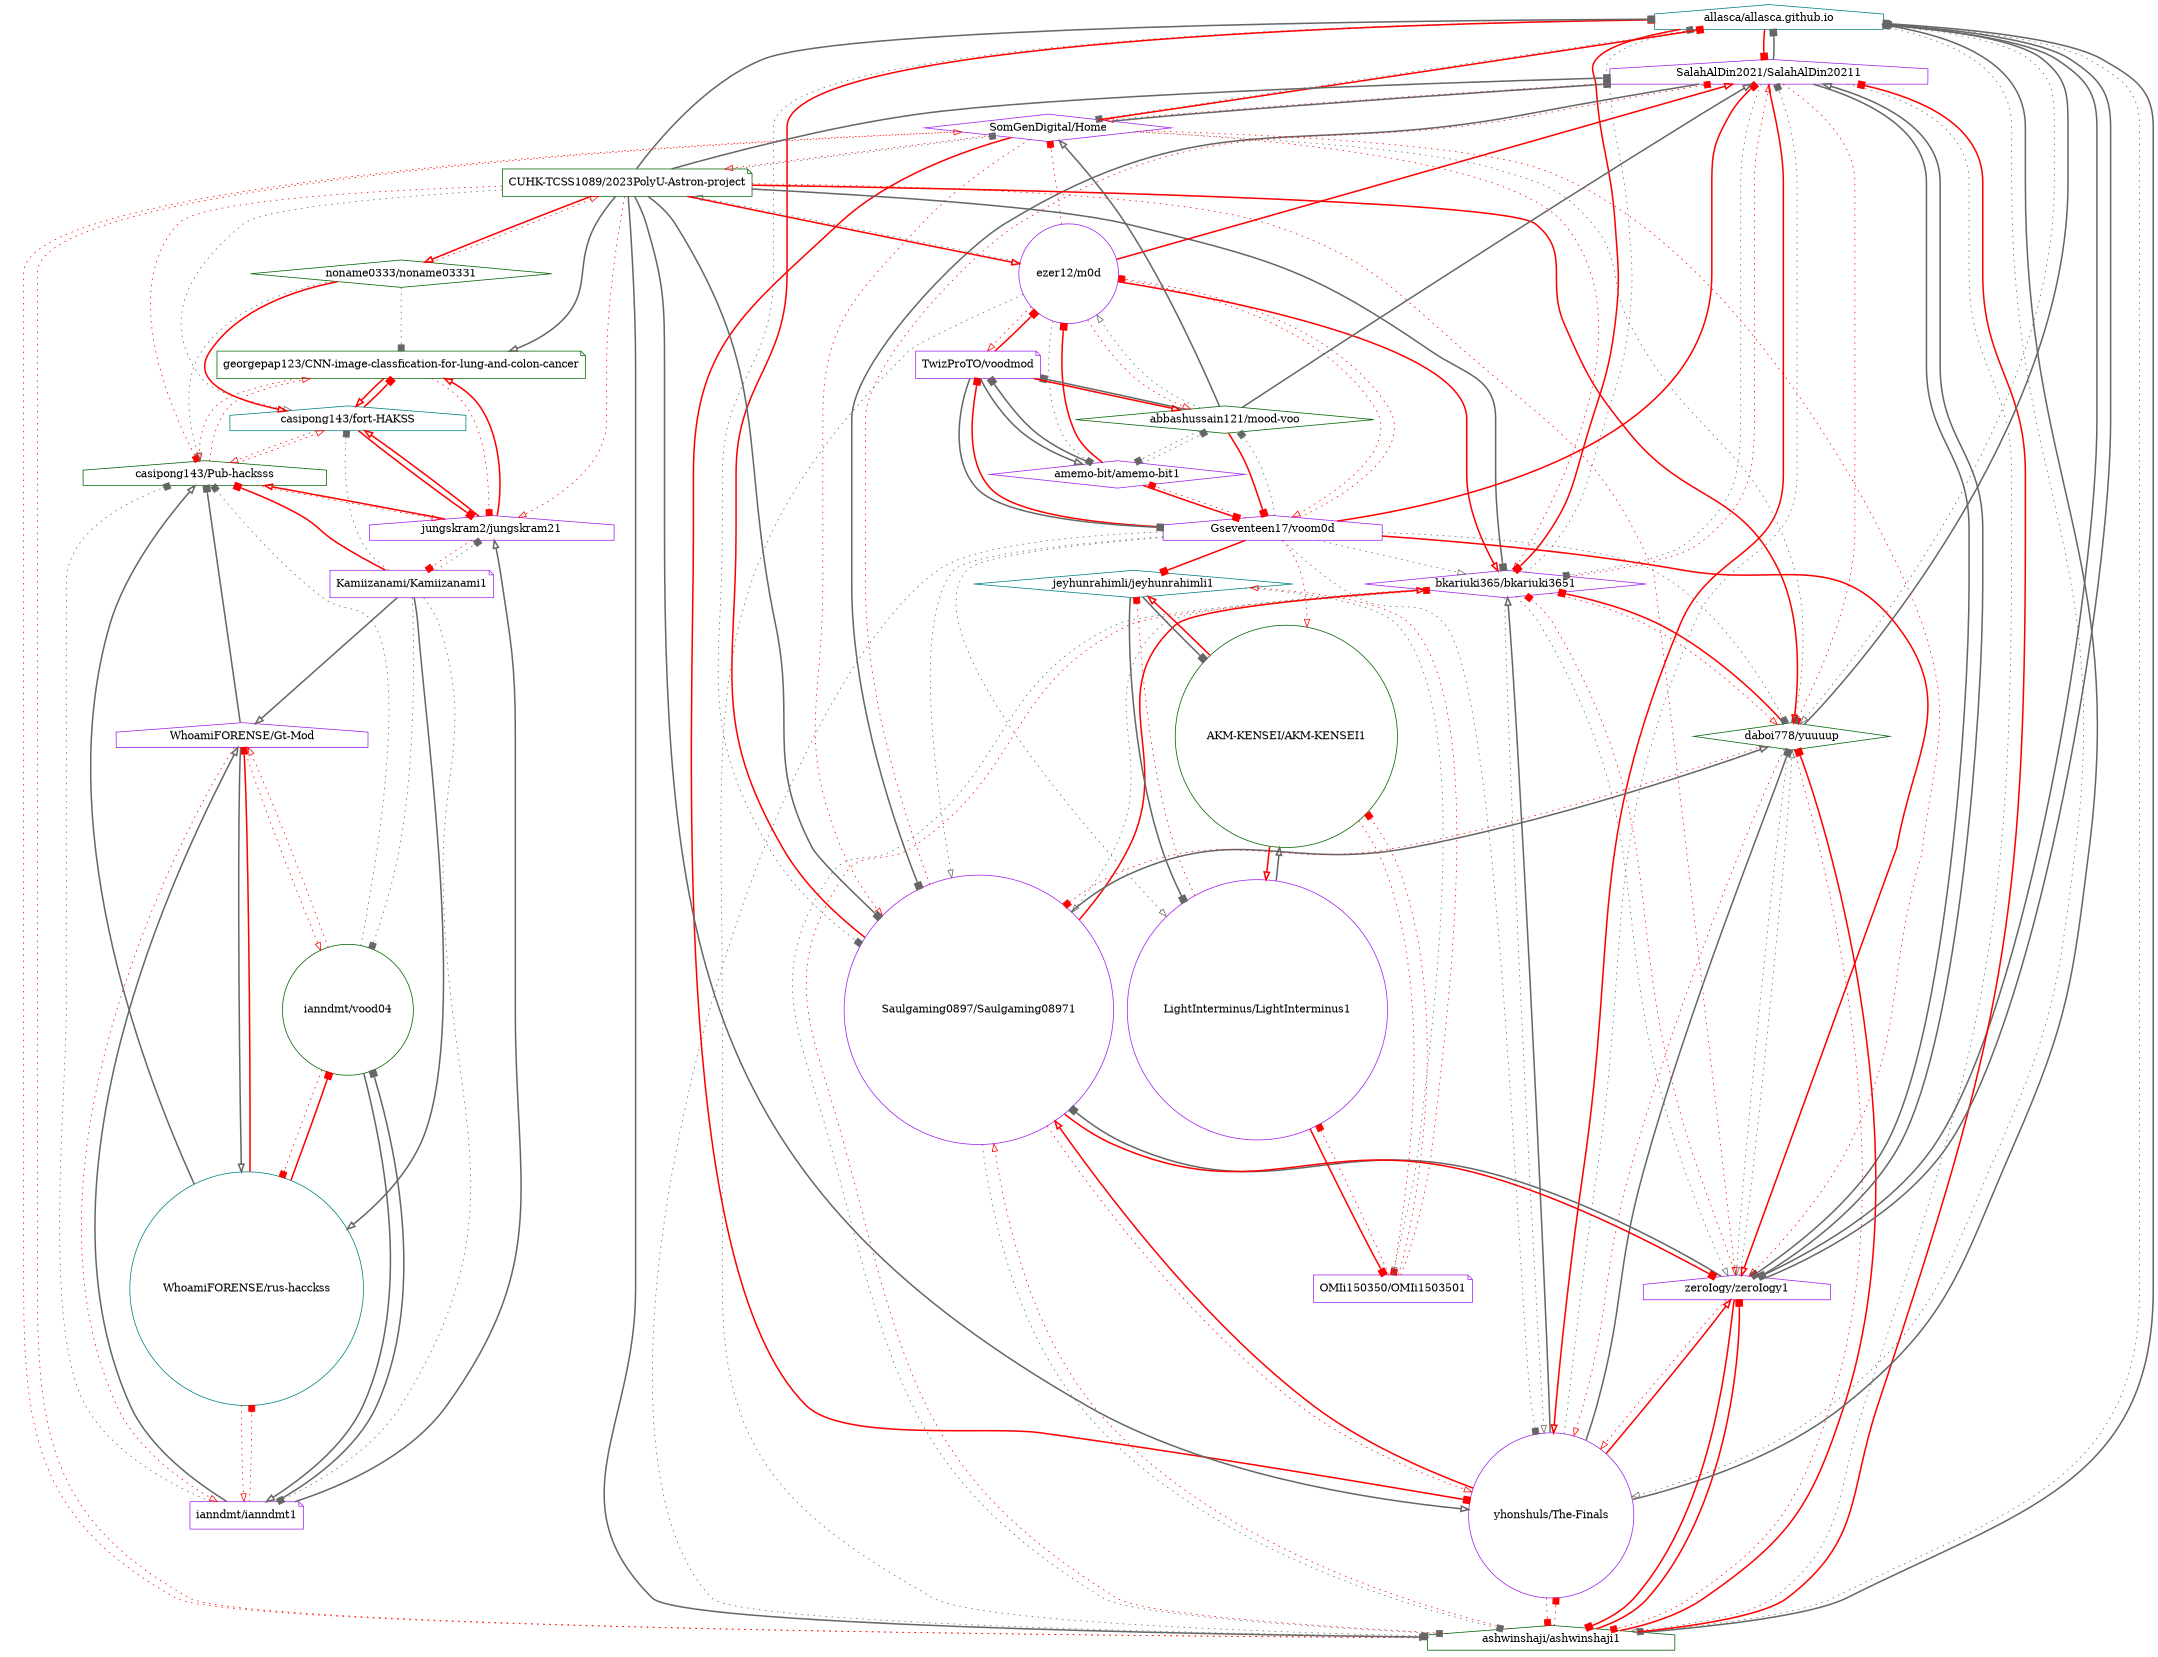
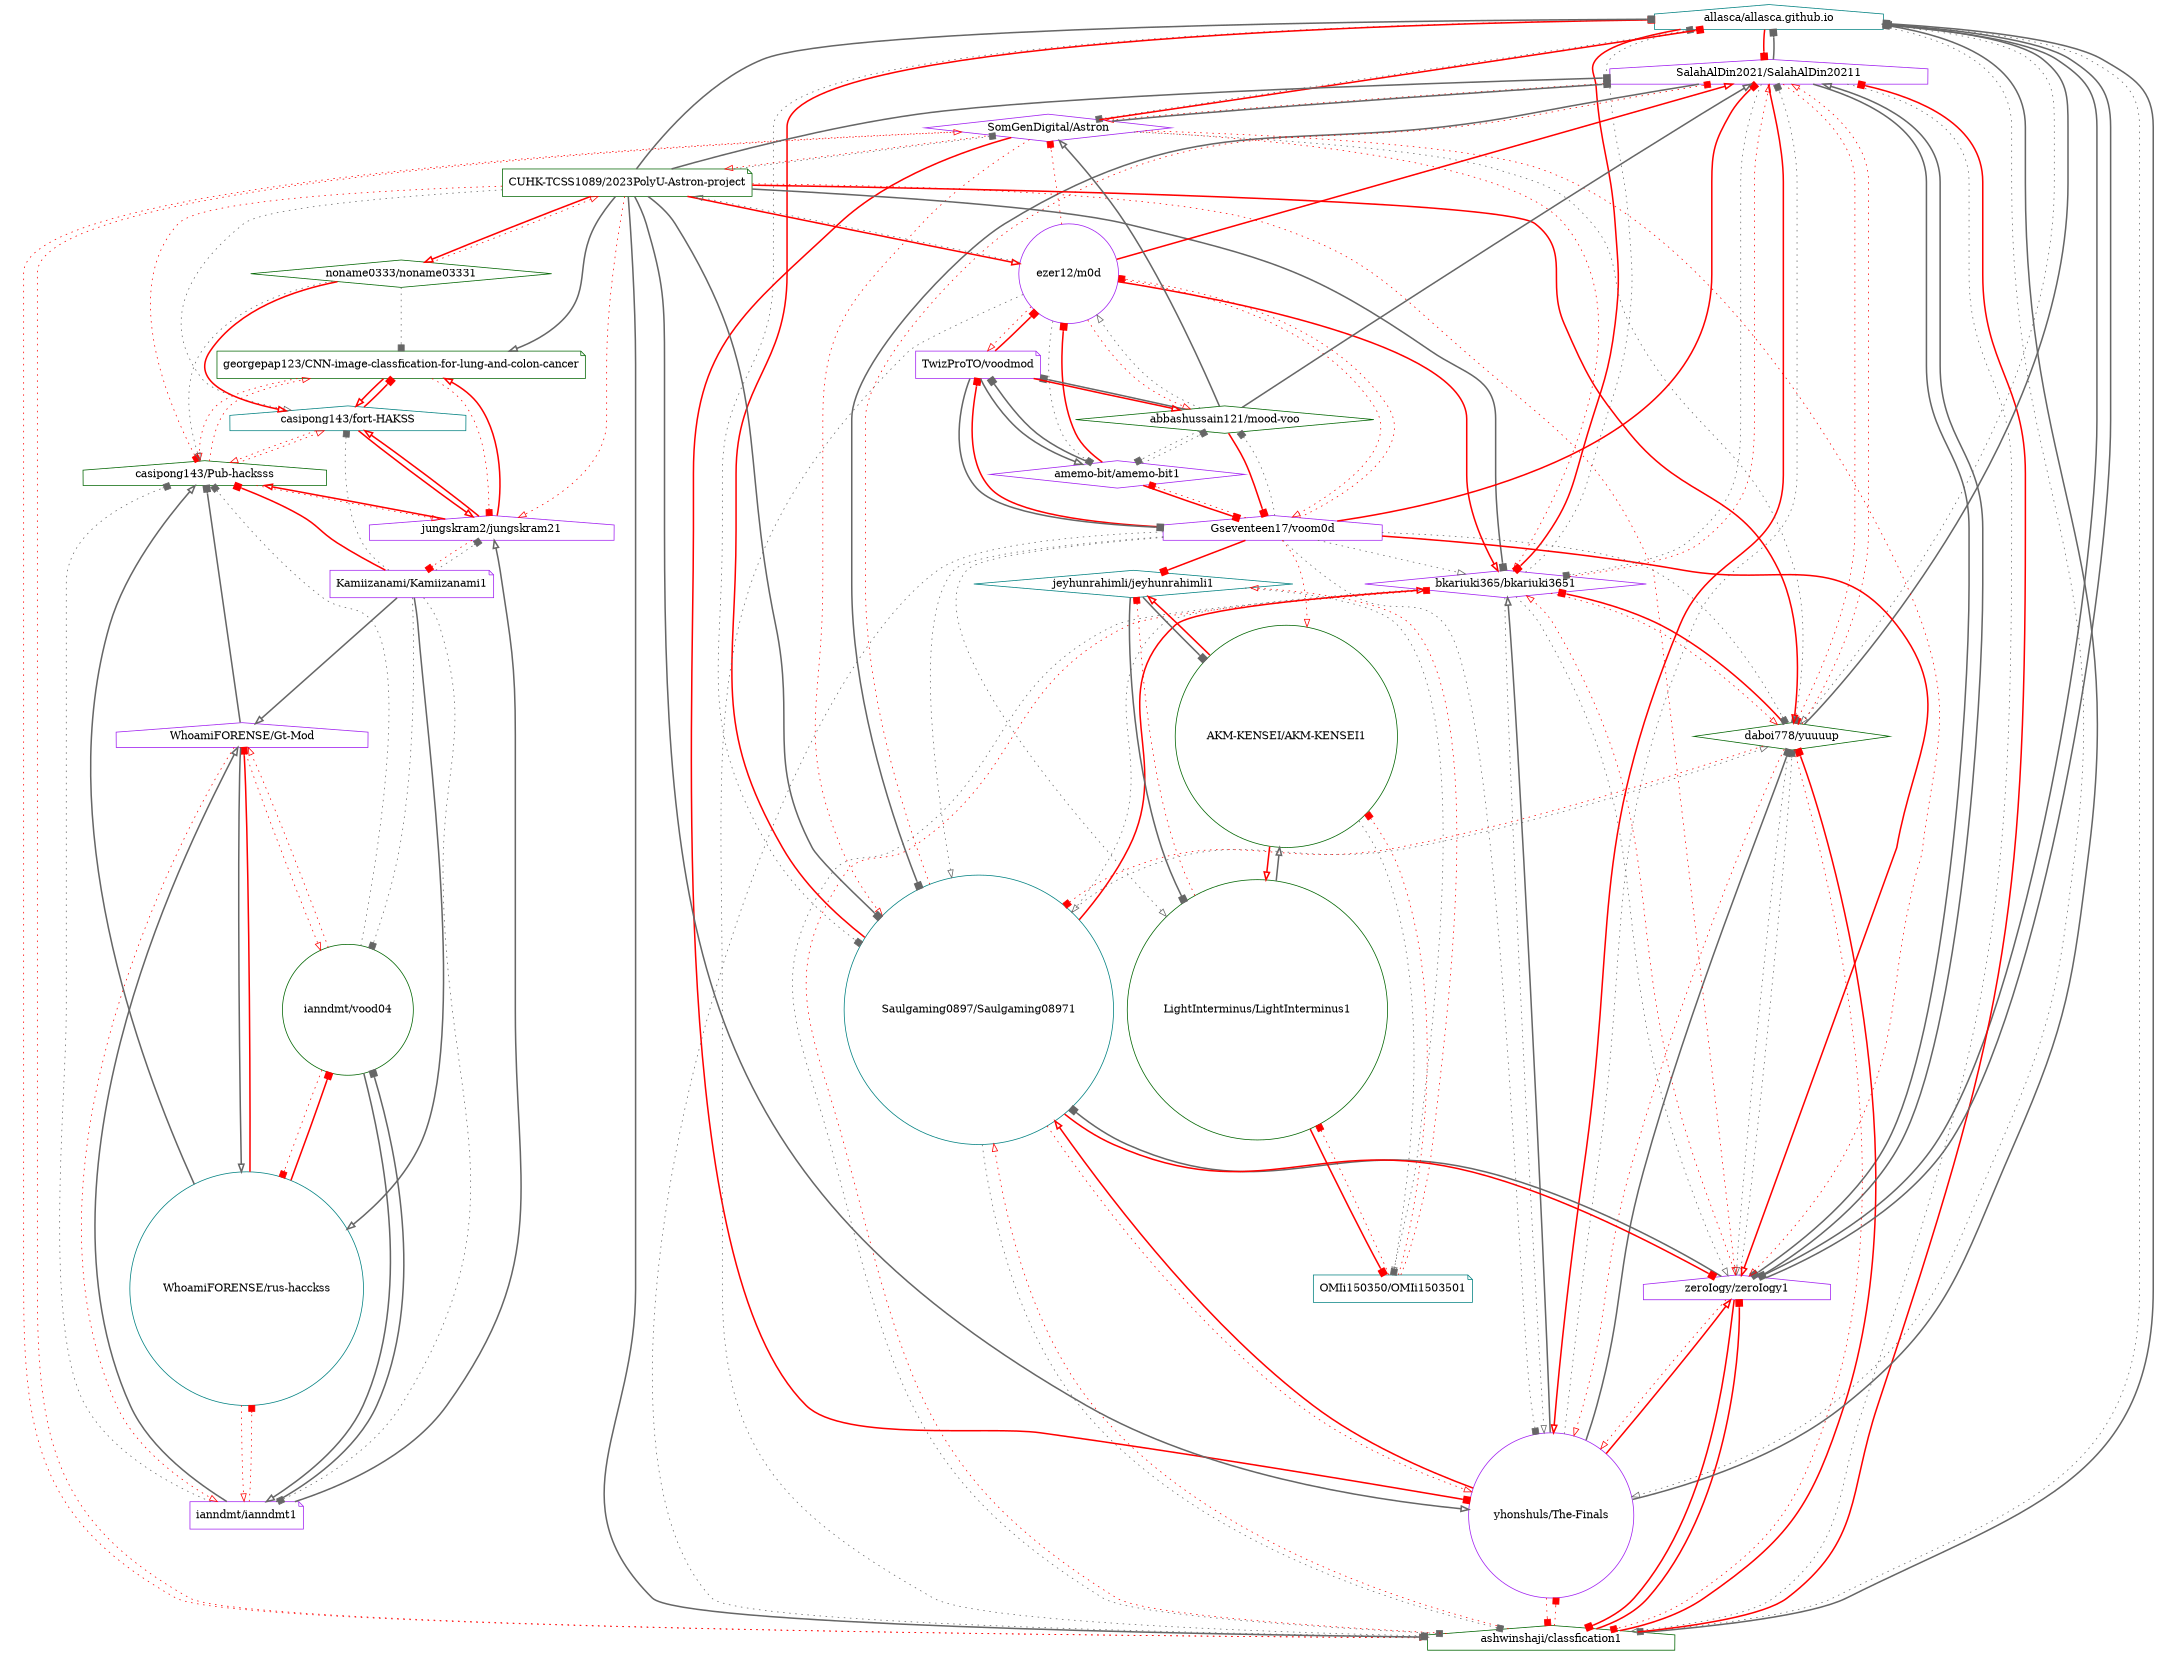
(1048, 128) -> (1048, 128)
none -> (1869, 399)
(412, 472) -> (412, 472)
(1415, 847) -> (1415, 847)
(1647, 932) -> (1647, 932)
(979, 1010) -> (979, 1010)
(1257, 1010) -> (1257, 1010)
(1769, 1017) -> (1769, 1017)
(1414, 1040) -> (1414, 1040)
(1393, 1289) -> (1393, 1289)
(1551, 1639) -> (1551, 1639)
